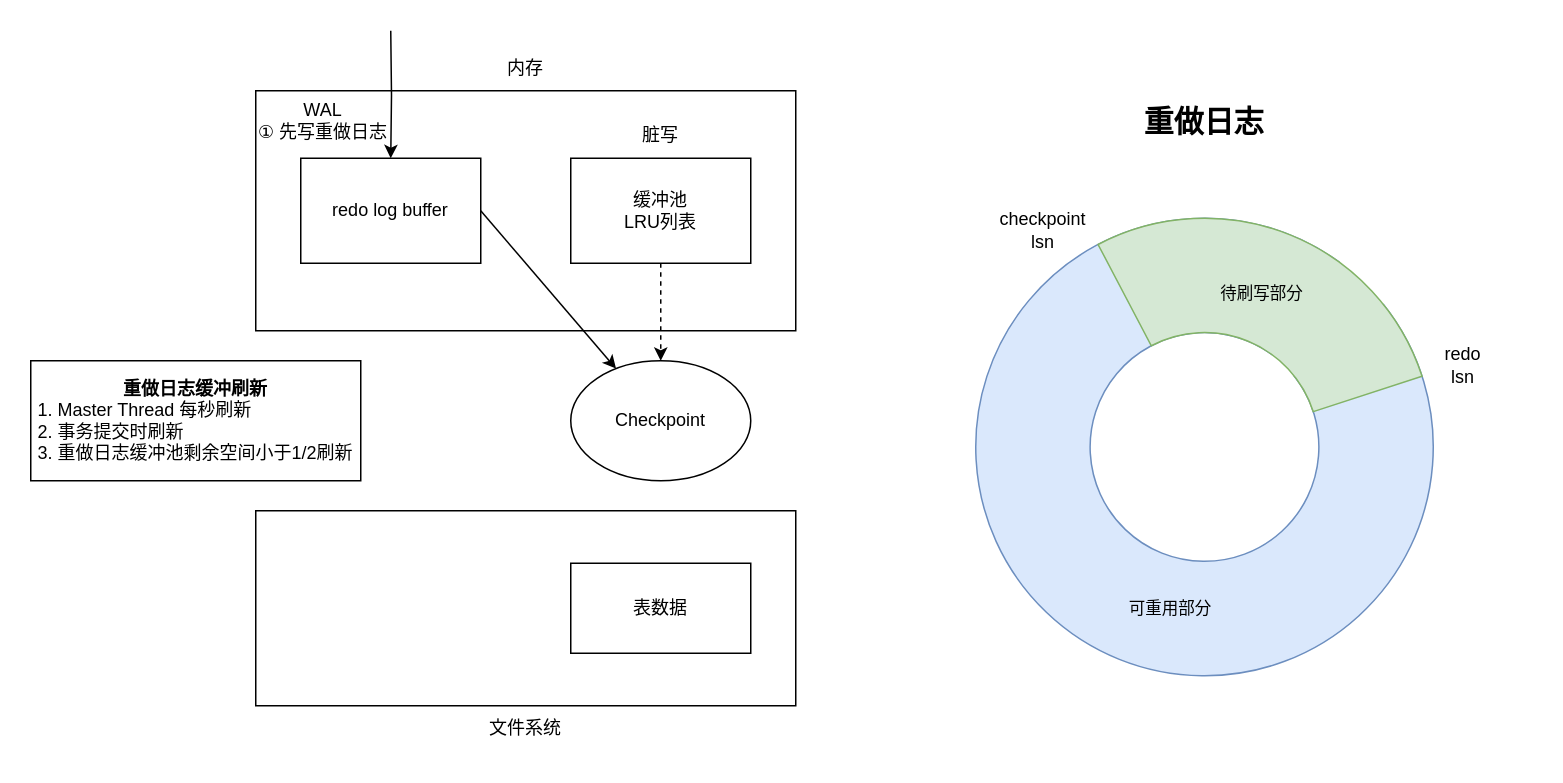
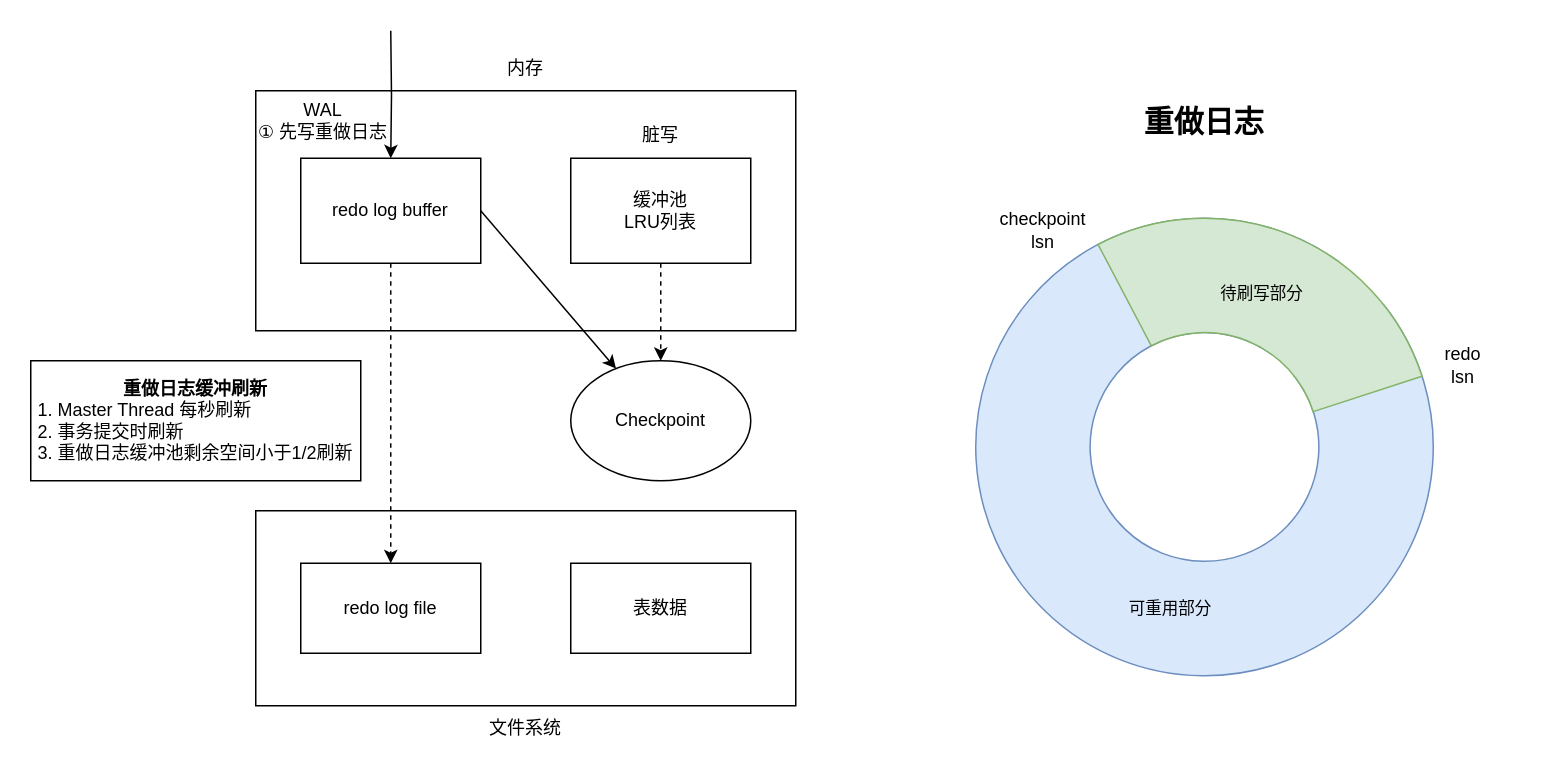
none -> (391, 408)
none -> (391, 608)
